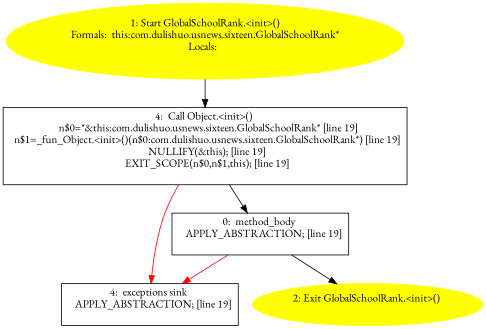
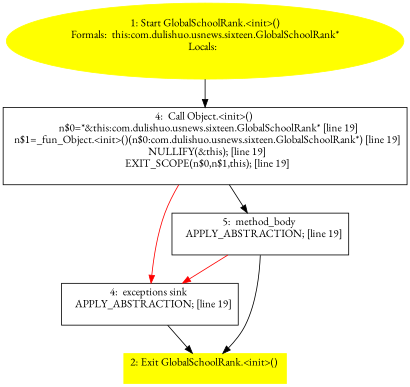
(260, 234) -> (260, 234)
(368, 305) -> (205, 369)
none -> (177, 336)
